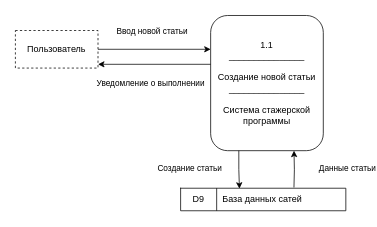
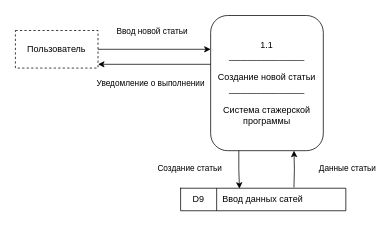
(263, 199) -> (263, 199)
